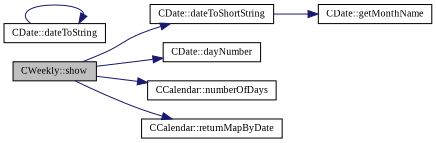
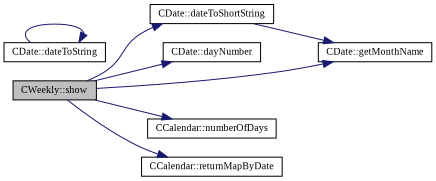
none -> (210, 80)
